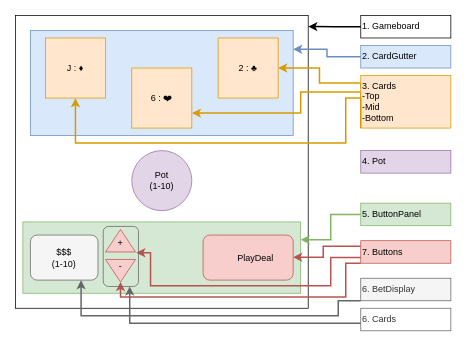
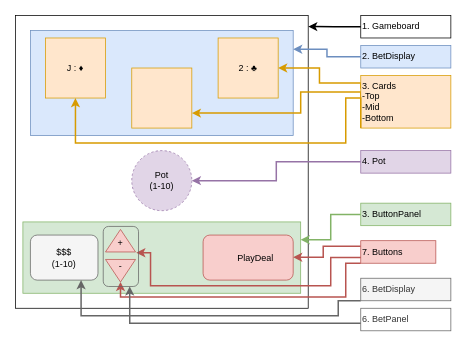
(392, 57) -> (390, 57)
(162, 98) -> none
none -> (276, 168)
(162, 180) -> (162, 180)
(394, 214) -> (394, 214)
(405, 252) -> (398, 252)
(380, 319) -> (386, 319)
